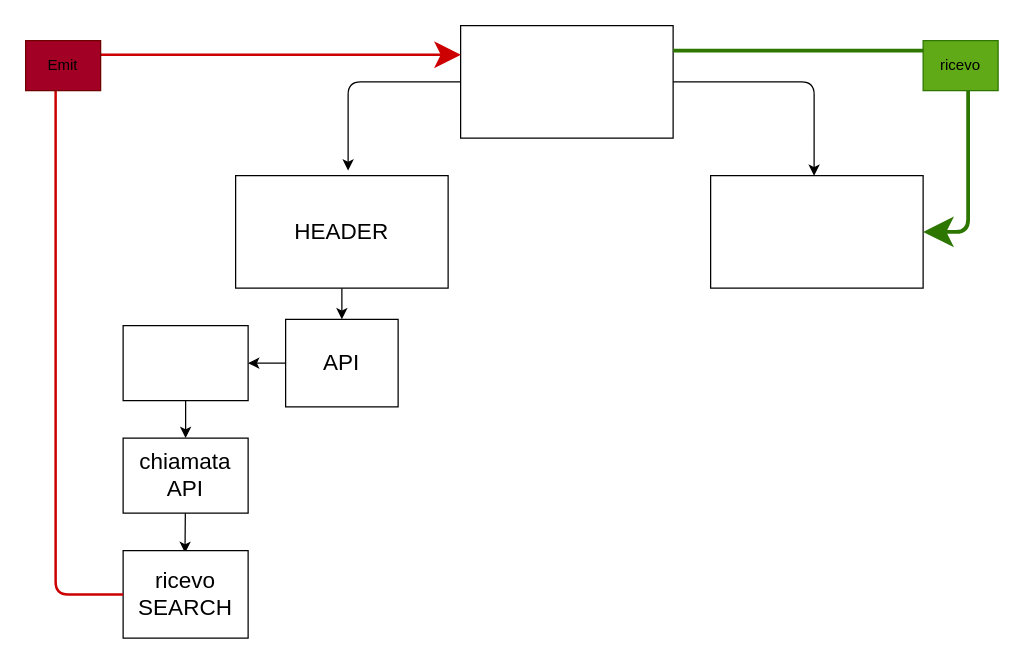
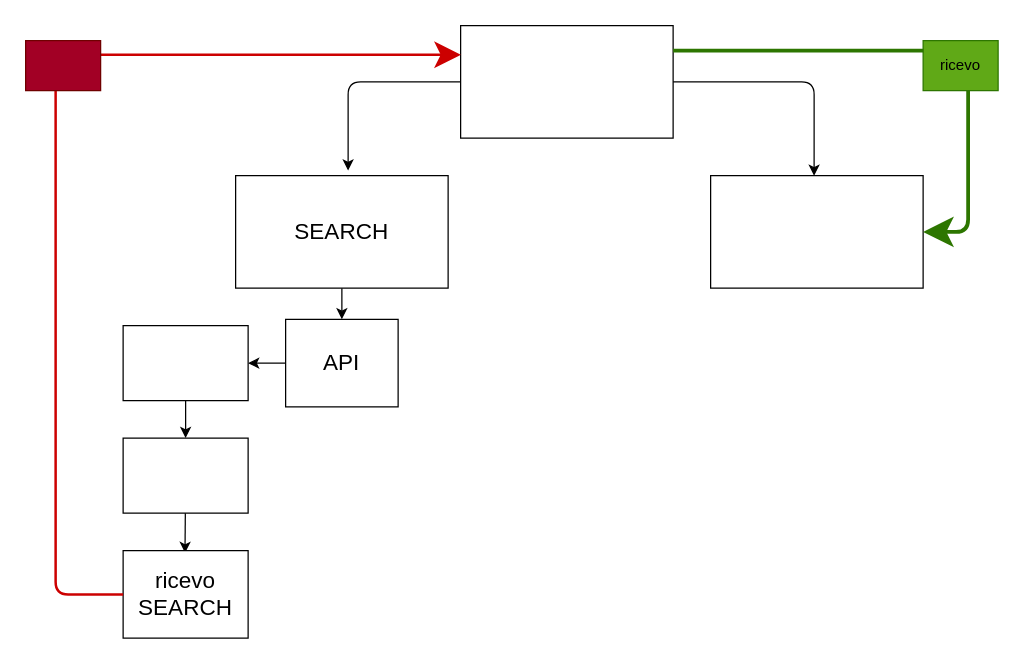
(63, 66) -> none
(342, 232) -> (342, 232)
(186, 476) -> none
